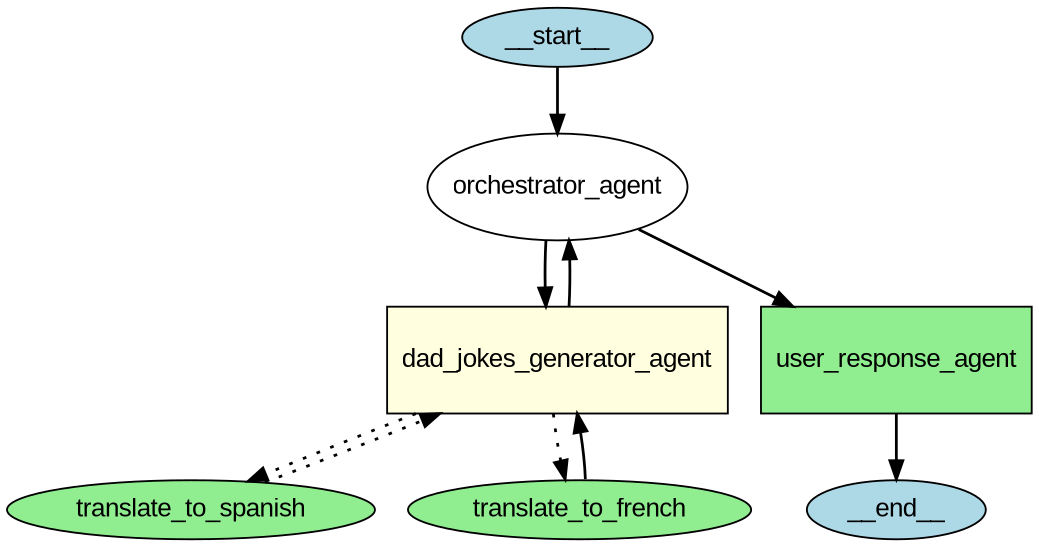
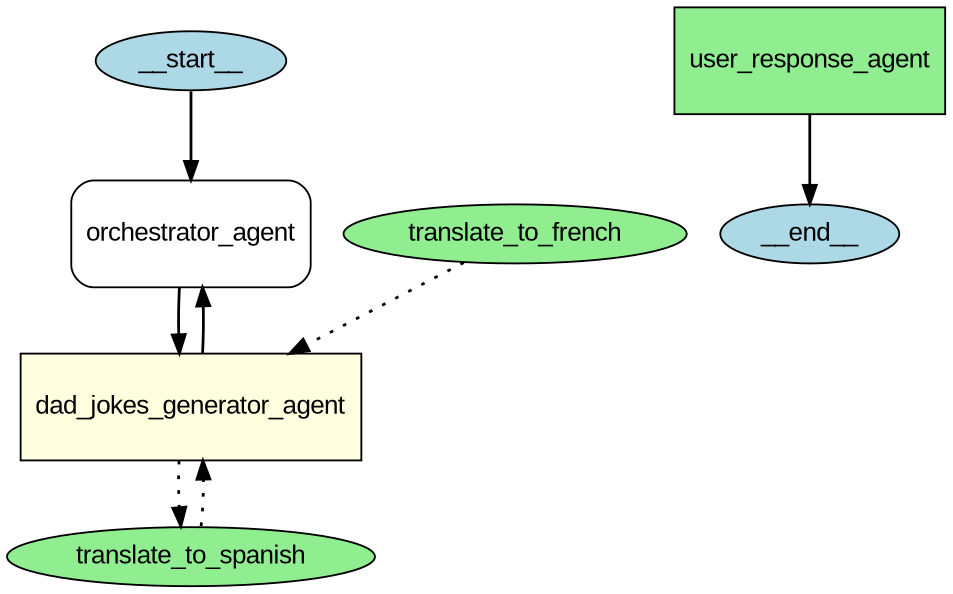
(557, 187) -> (191, 234)
(707, 264) -> none
(557, 438) -> none
(584, 456) -> (385, 304)
